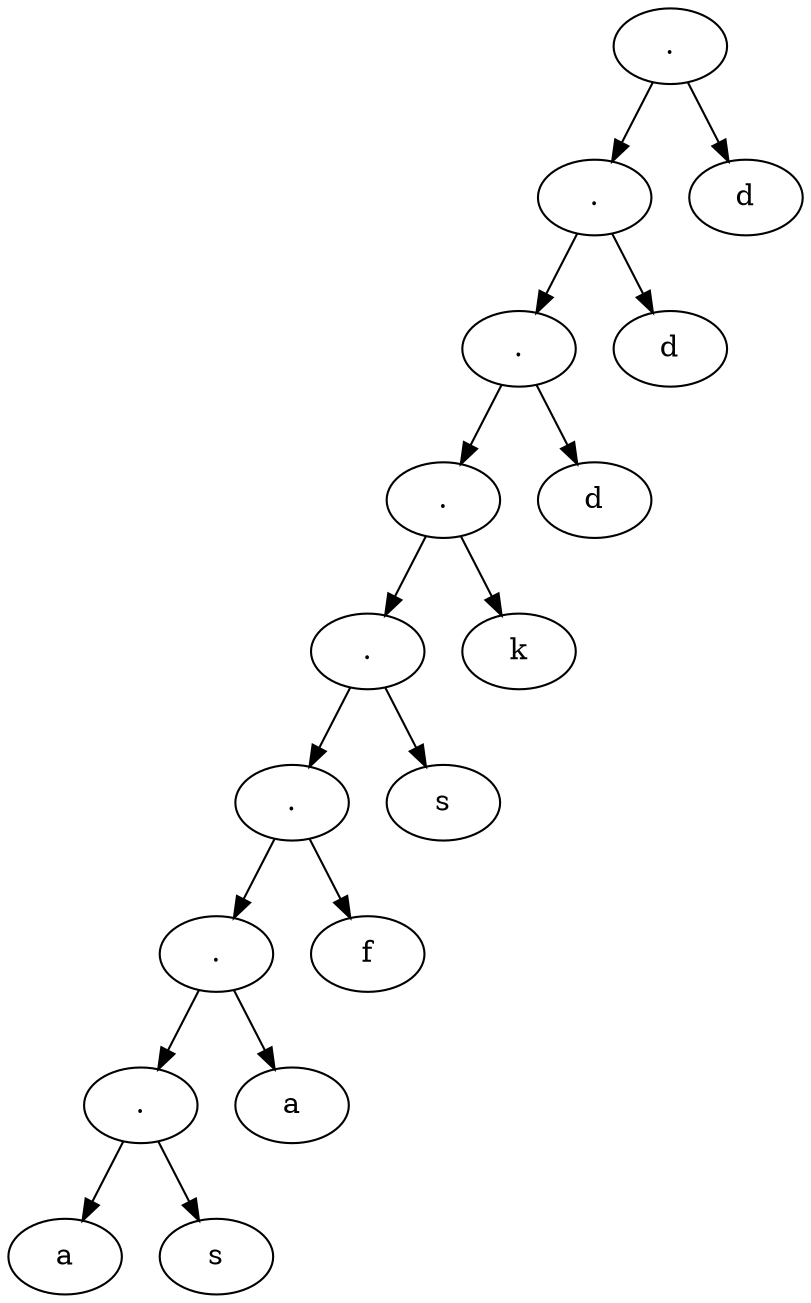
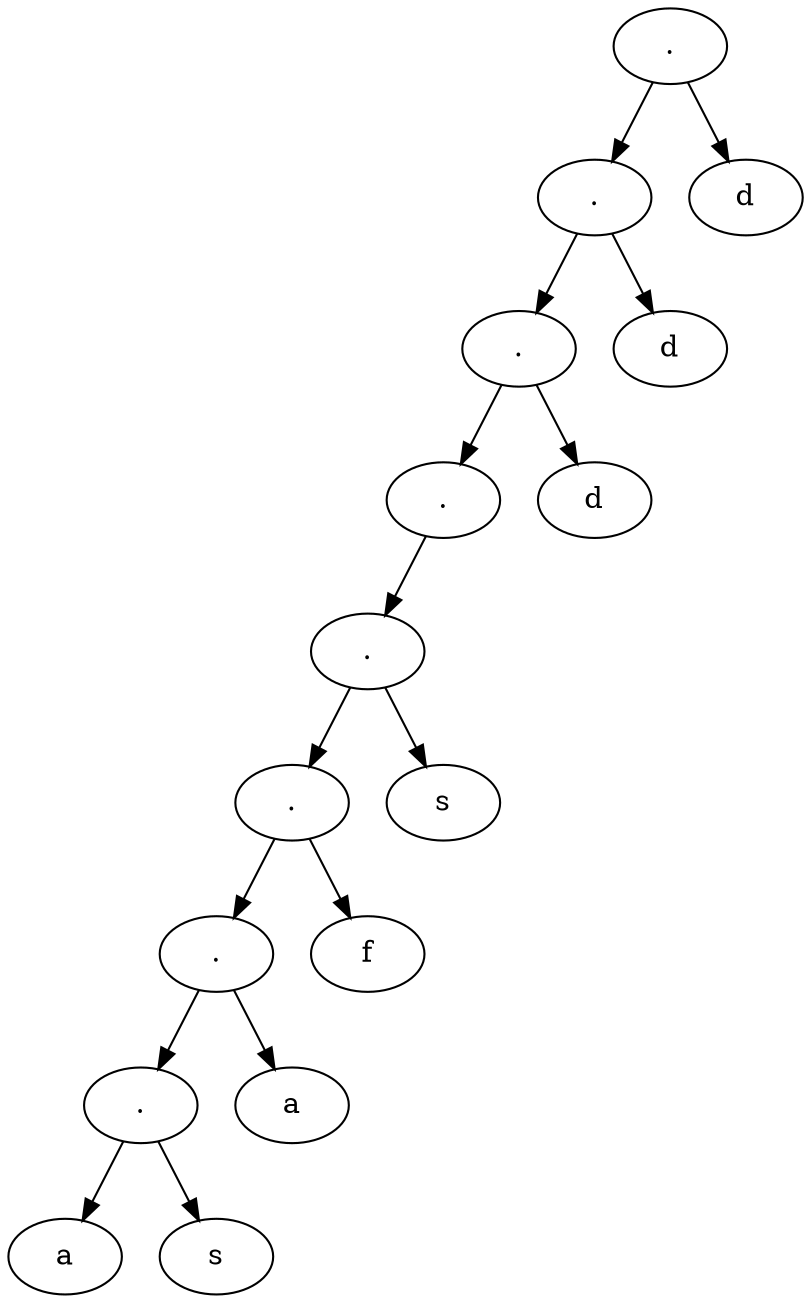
(519, 651) -> none
